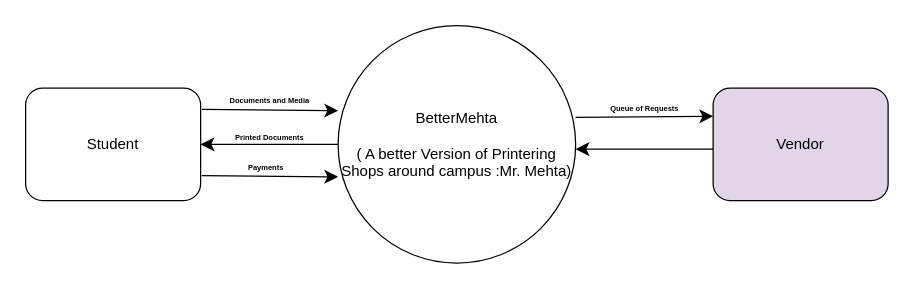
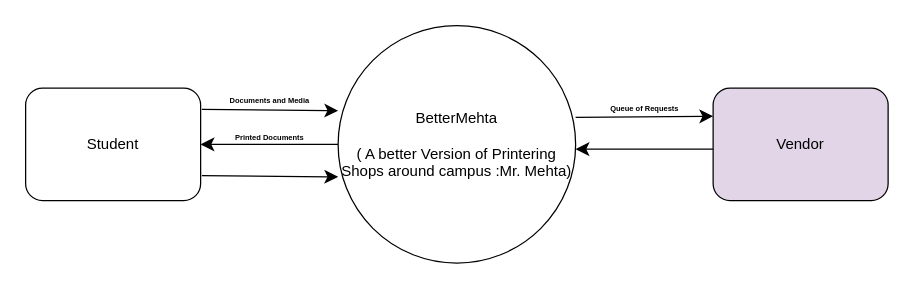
(266, 168) -> none
